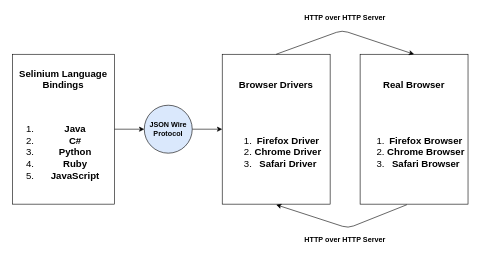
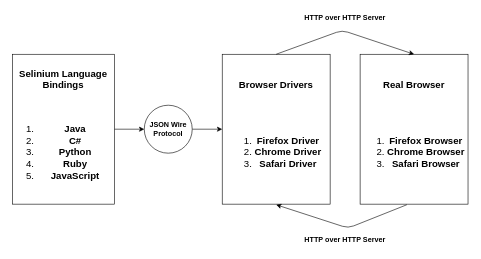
(168, 129) -> (168, 129)
